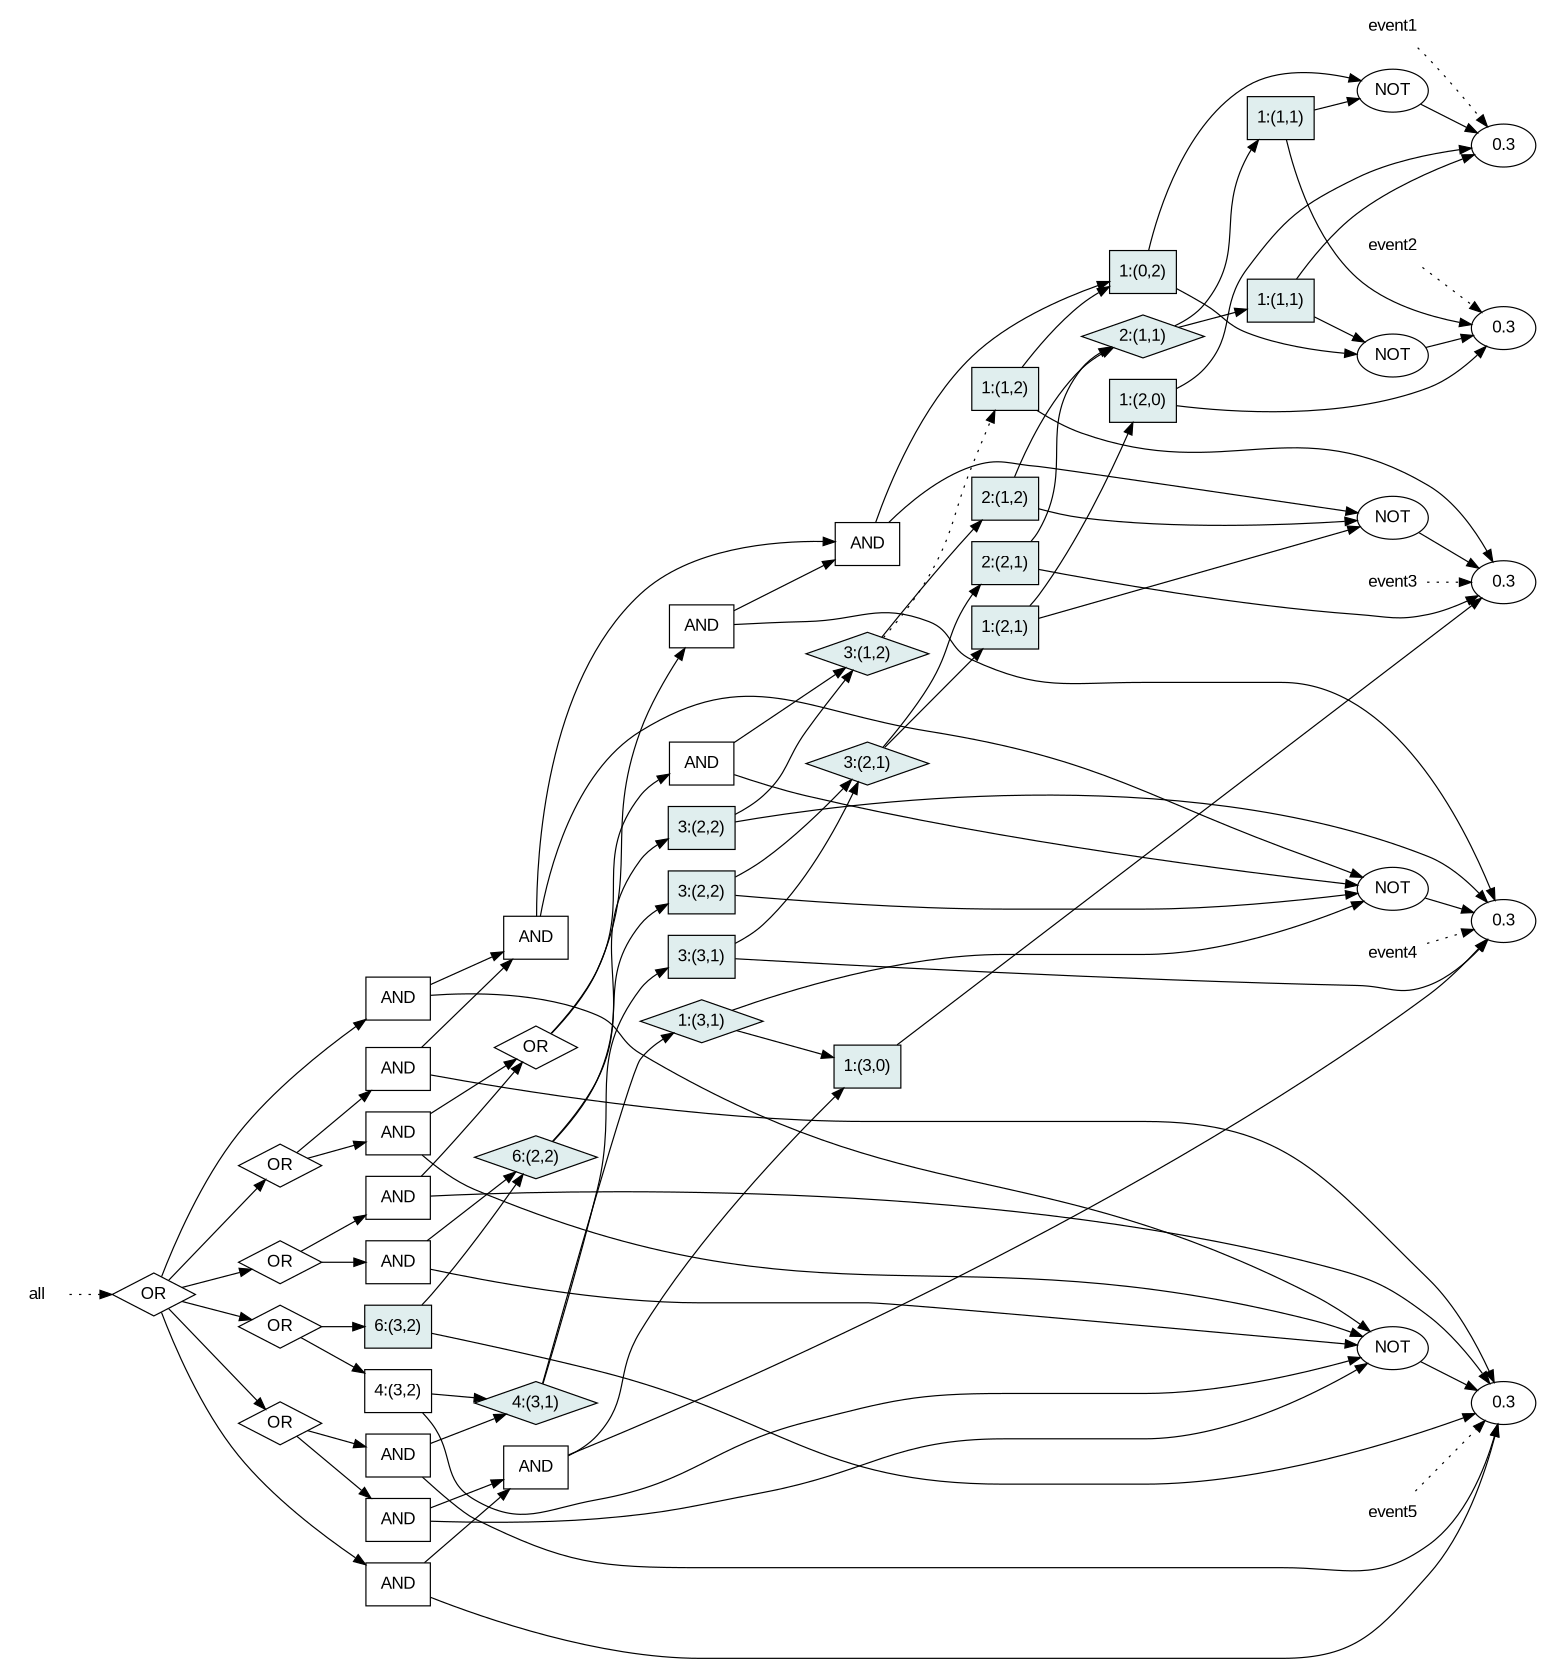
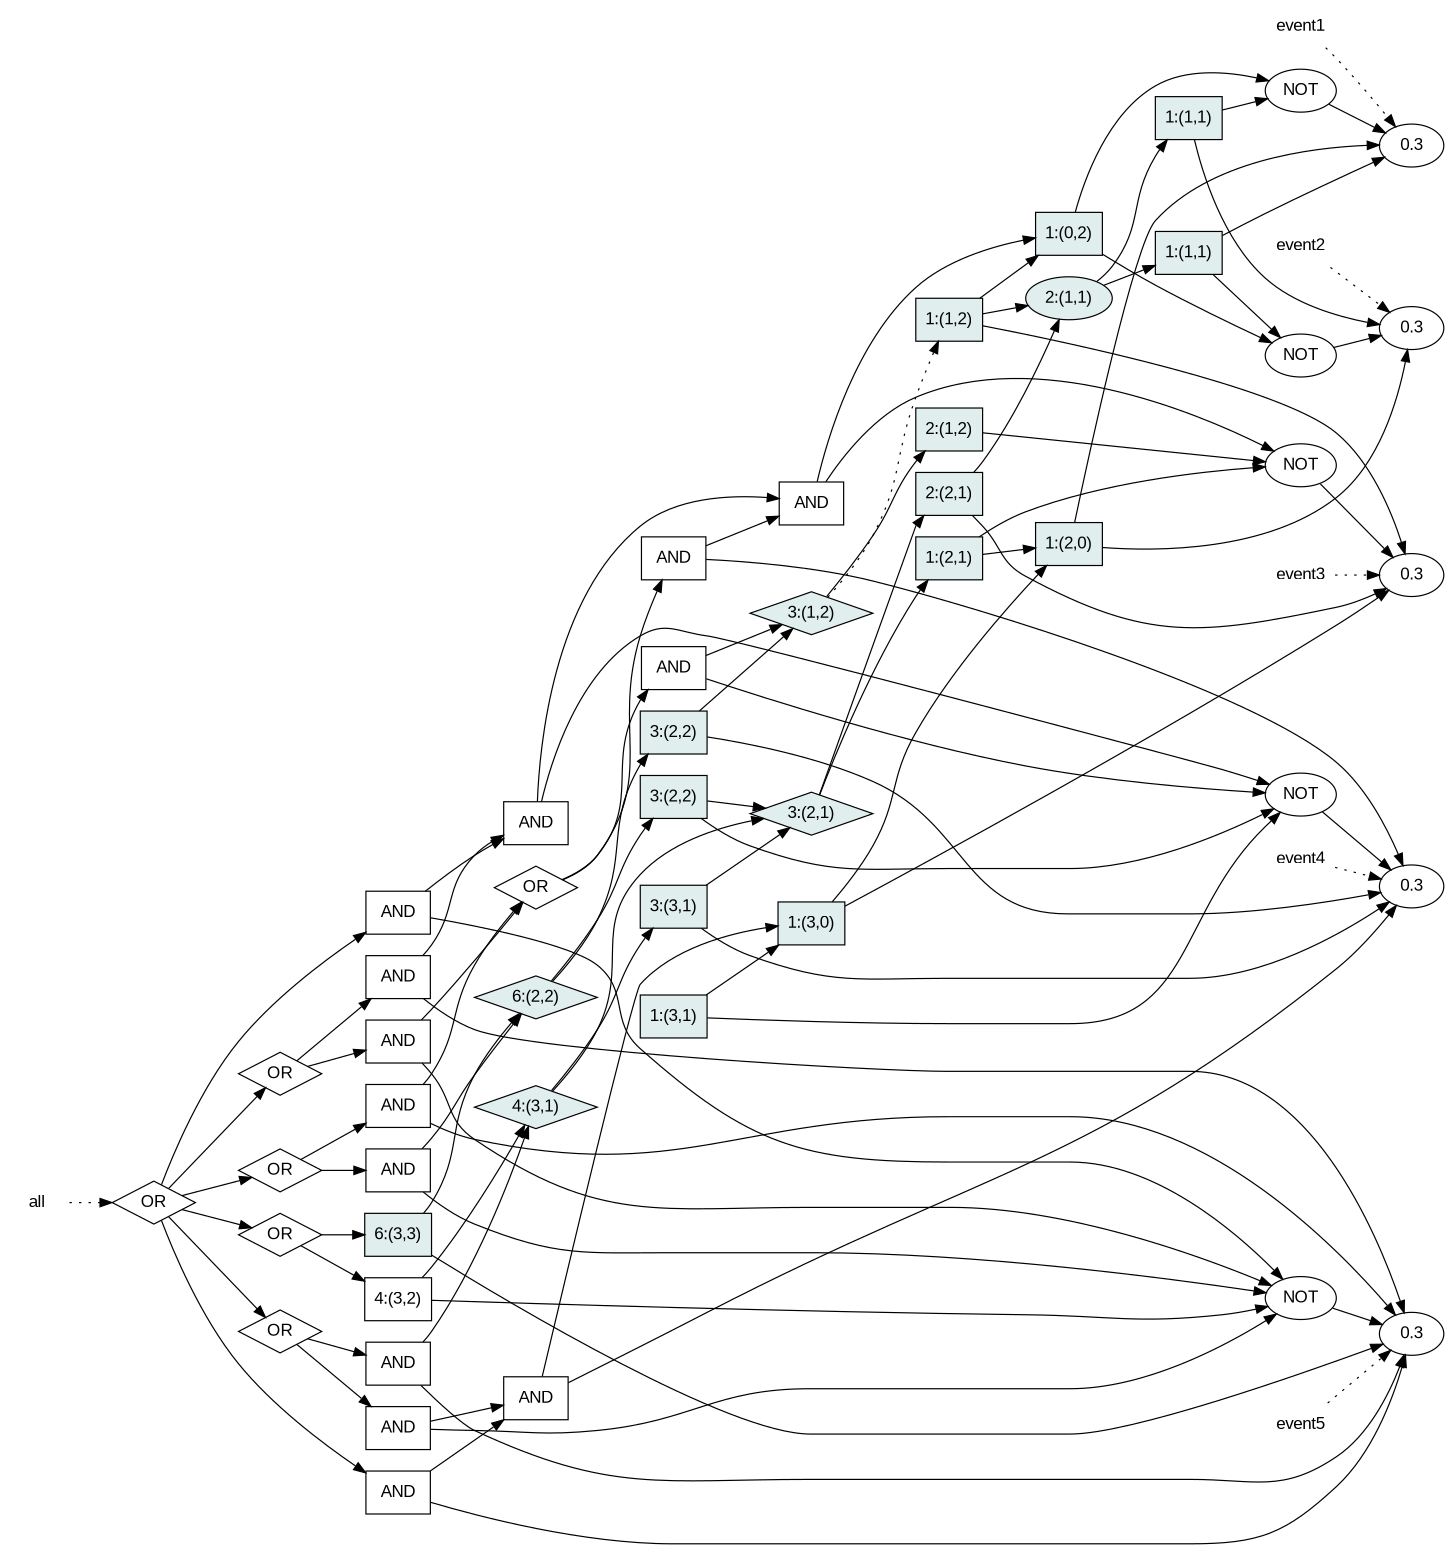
(1143, 336) -> (1069, 298)
(1050, 408) -> (999, 311)
none -> (918, 729)
(702, 1021) -> (674, 1016)
(612, 1144) -> (615, 925)
(398, 1327) -> (398, 1235)
